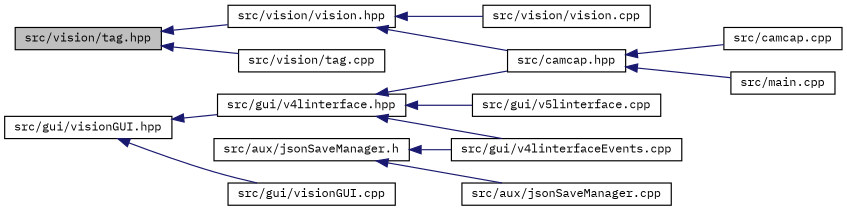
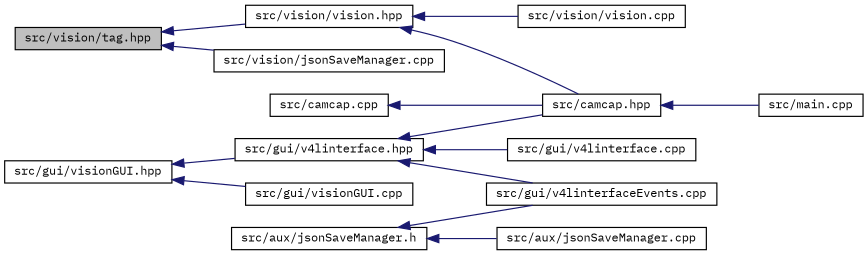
(681, 49) -> (471, 105)
(312, 61) -> (329, 61)
(567, 105) -> (602, 150)
